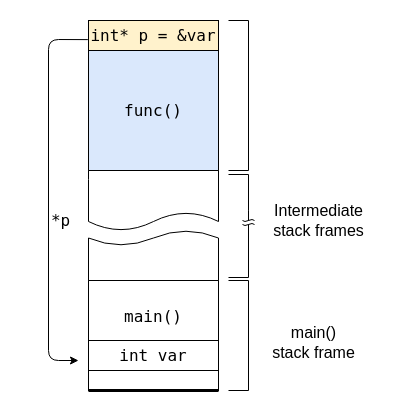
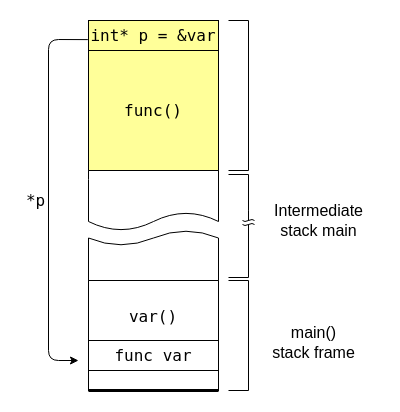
(154, 36) -> (154, 36)
(154, 111) -> (154, 111)
(61, 221) -> (36, 201)
(319, 221) -> (319, 221)
(154, 336) -> (154, 336)
(154, 356) -> (154, 356)
